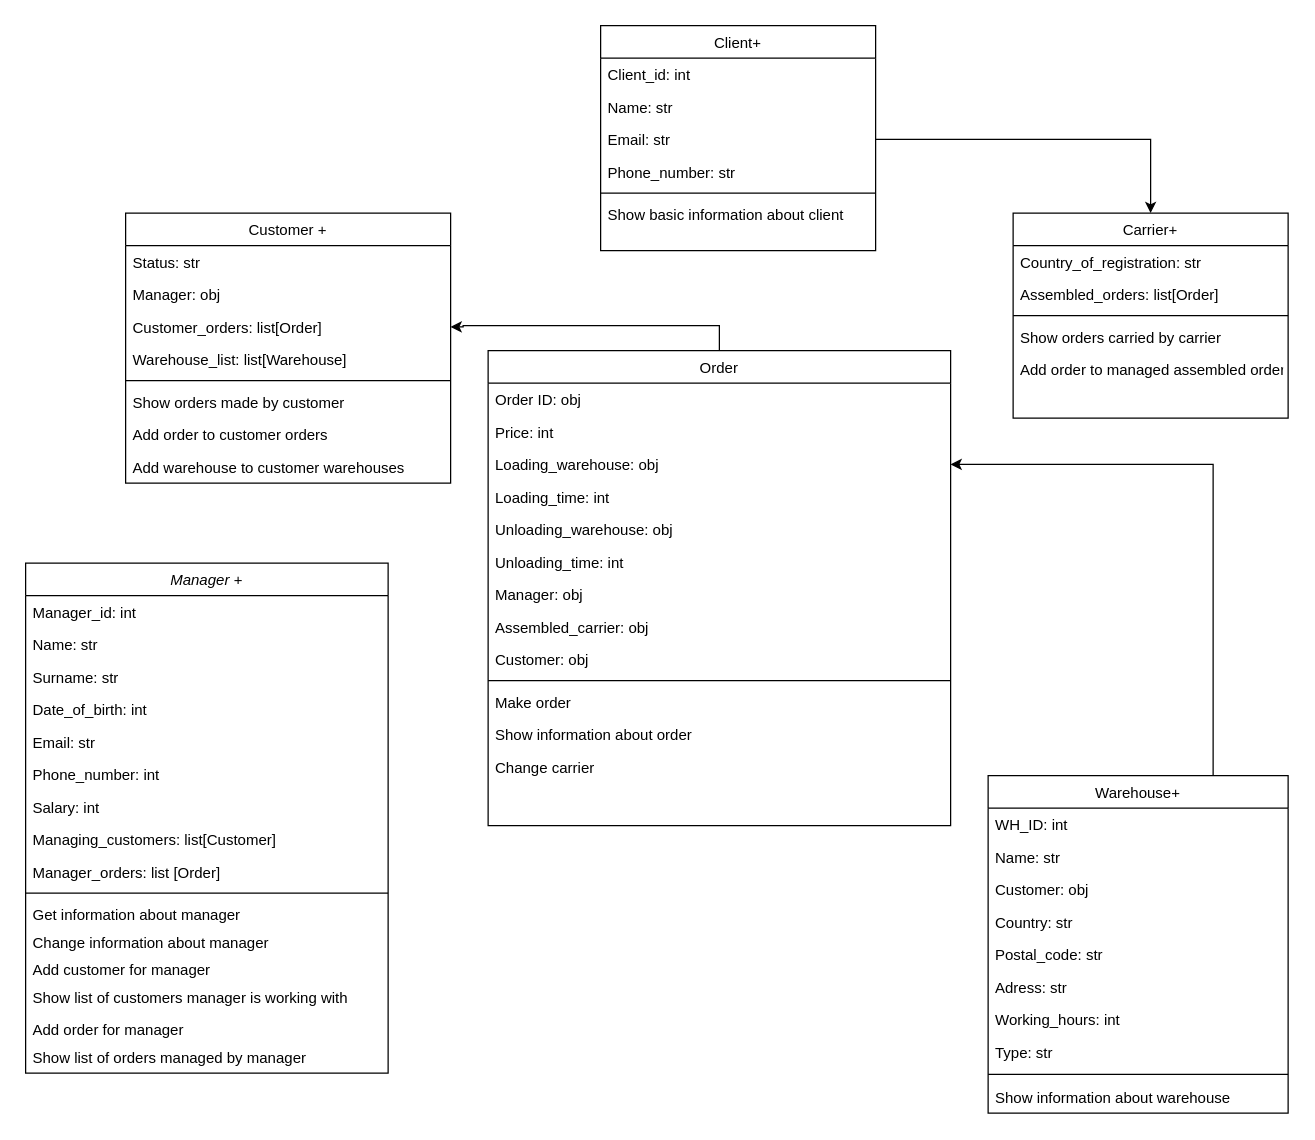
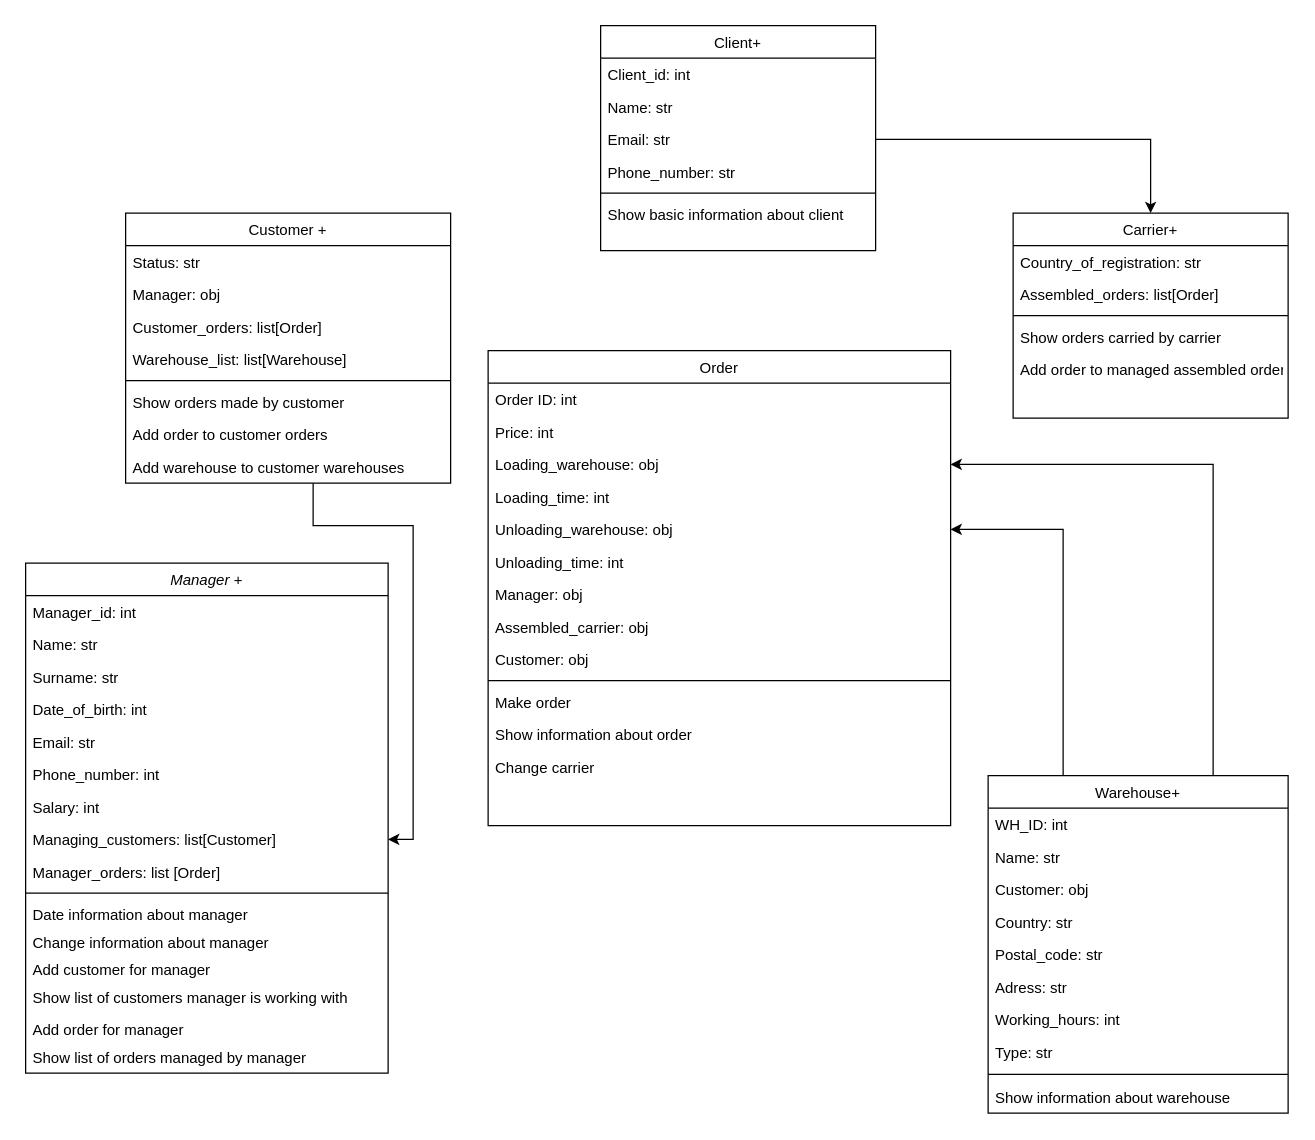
(601, 326) -> none
(544, 400) -> (542, 400)
none -> (1063, 600)
none -> (413, 621)
(145, 915) -> (149, 915)
